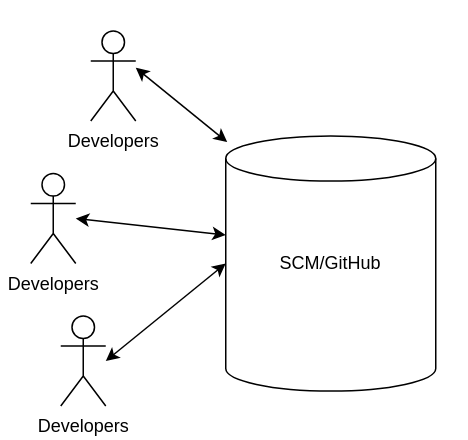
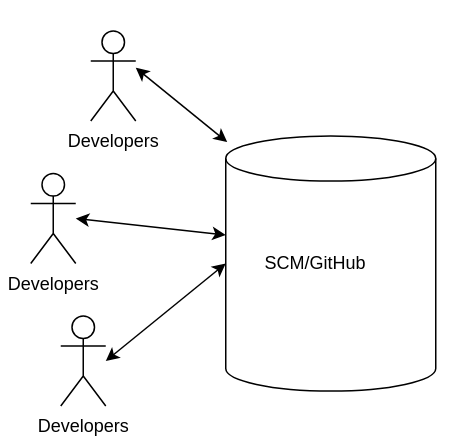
(331, 263) -> (316, 263)
